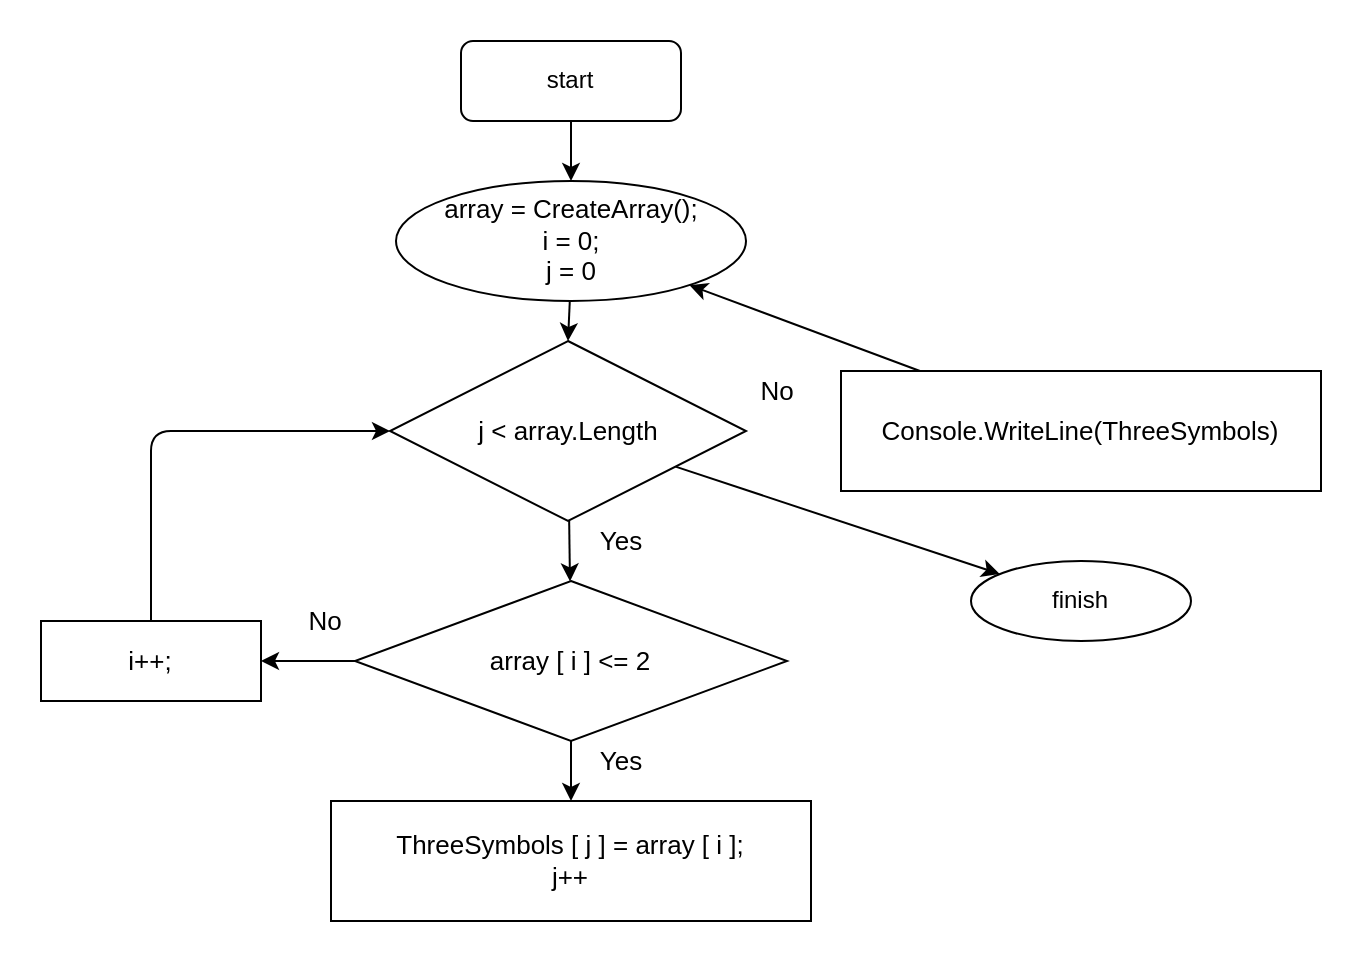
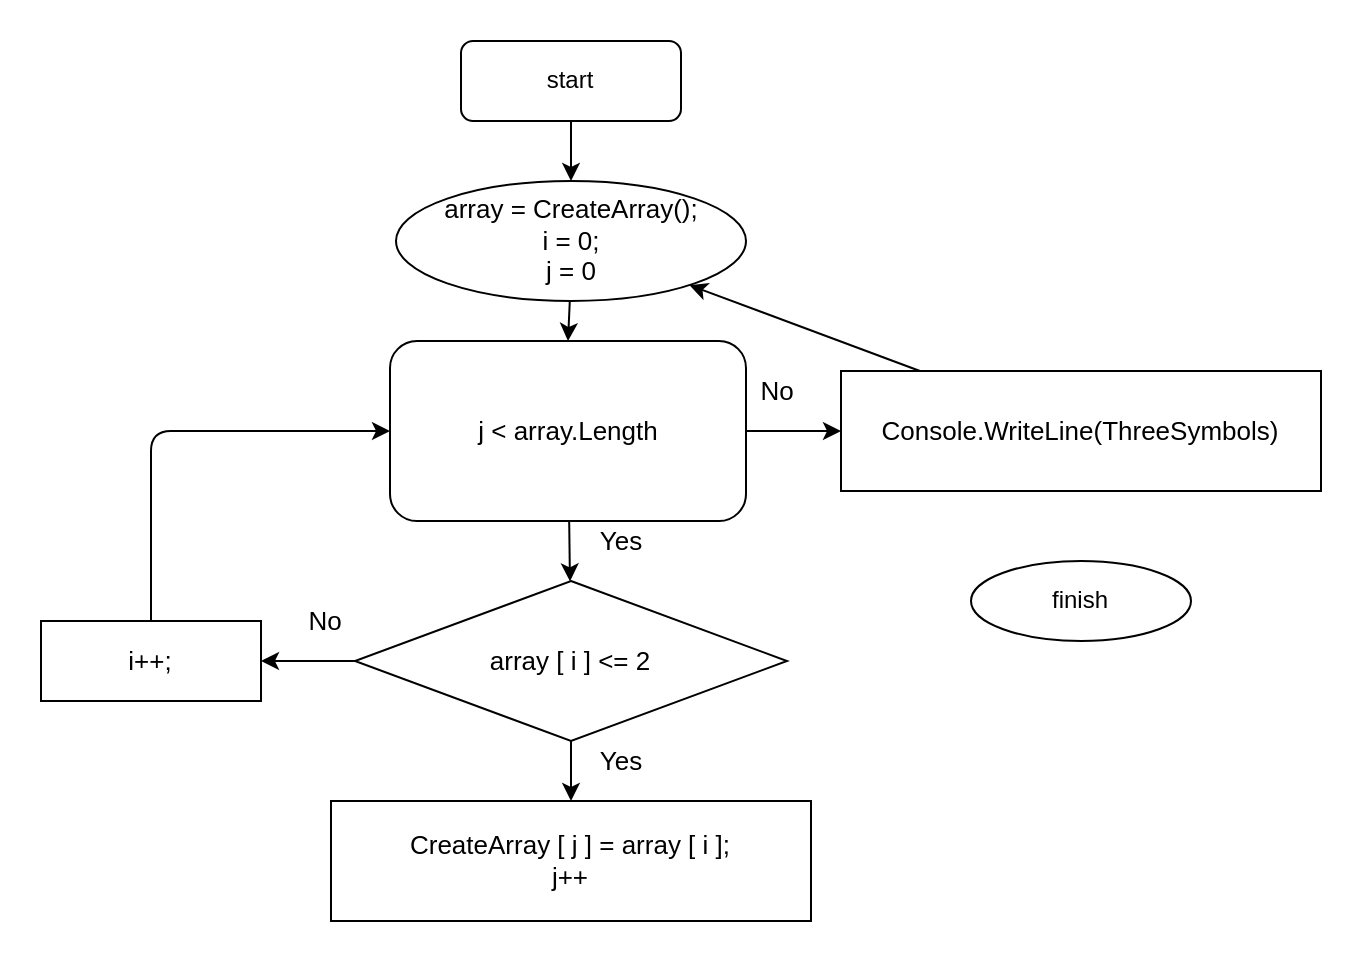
(568, 431) -> (568, 431)
(832, 518) -> (787, 431)
(571, 861) -> (571, 861)
